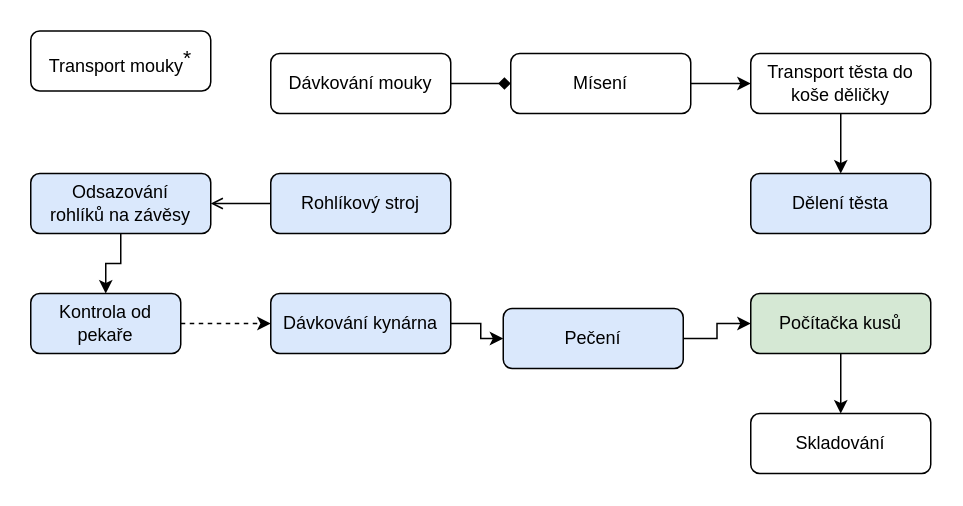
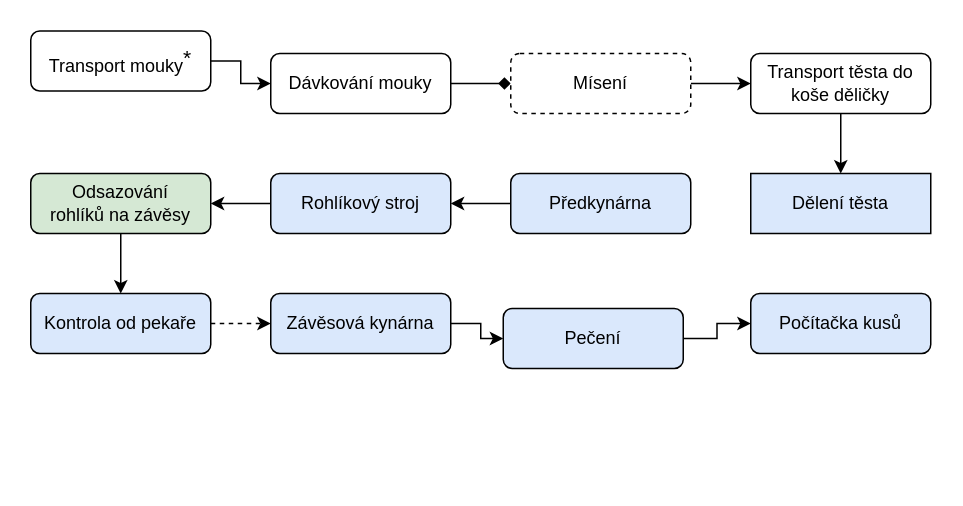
none -> (241, 67)
(601, 83) -> (601, 83)
(121, 203) -> (121, 203)
(219, 203) -> (222, 203)
none -> (486, 203)
none -> (601, 203)
(841, 203) -> (841, 203)
(106, 323) -> (121, 323)
(361, 323) -> (361, 323)
(841, 323) -> (841, 323)
(841, 378) -> none
(841, 443) -> none
